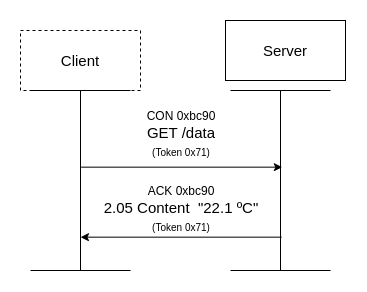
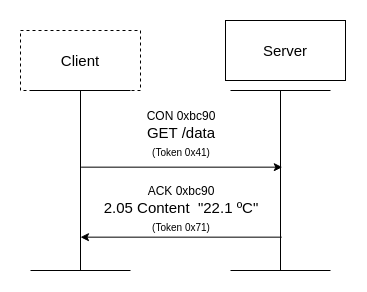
(182, 133) -> (182, 133)
